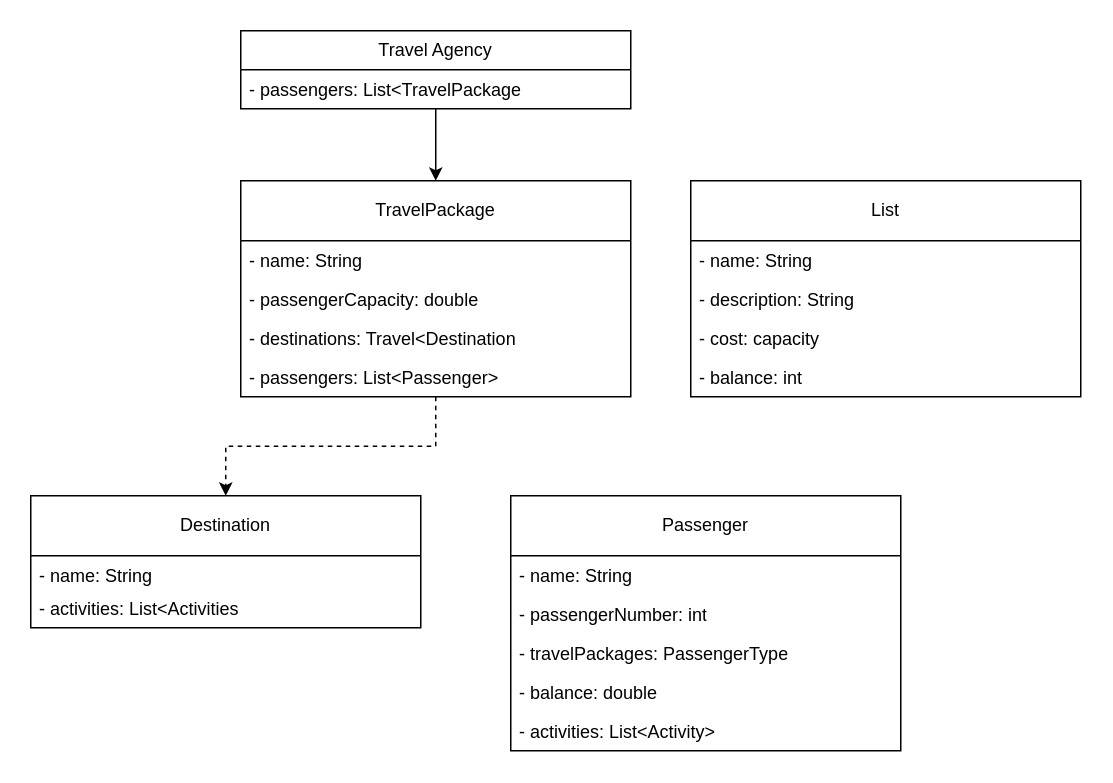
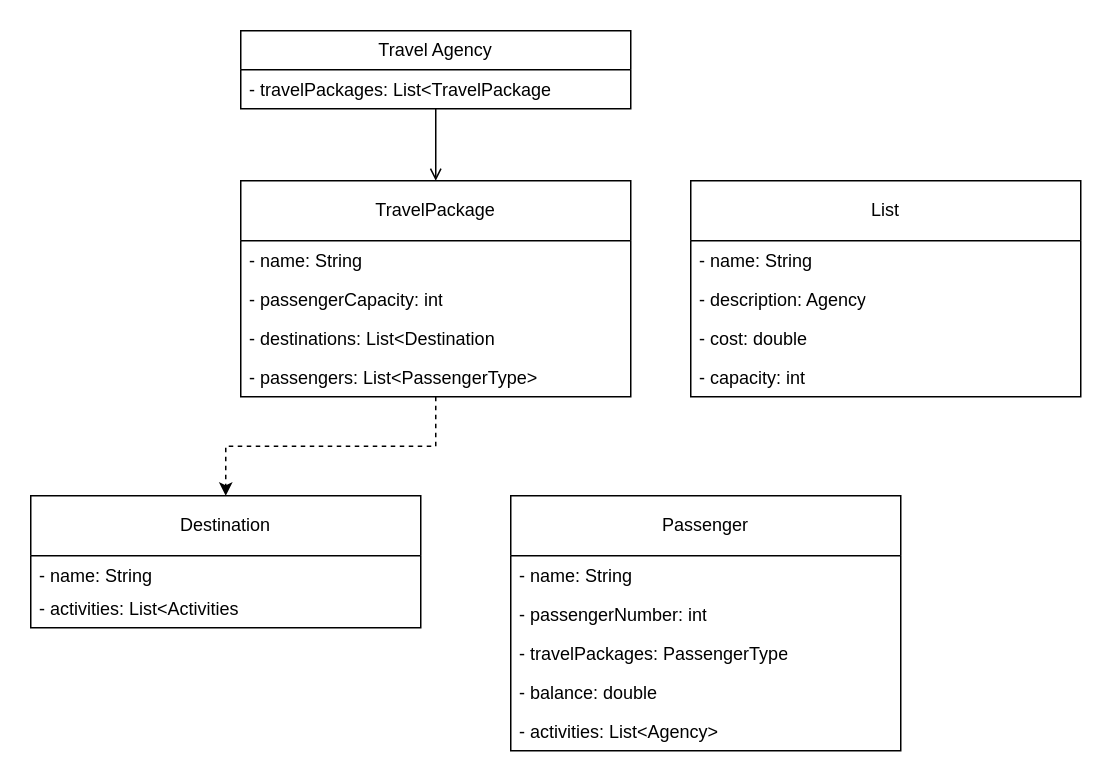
(399, 91) -> (417, 91)
(436, 169) -> (436, 171)
(374, 301) -> (359, 301)
(792, 301) -> (794, 301)
(402, 340) -> (392, 340)
(771, 340) -> (761, 340)
(387, 379) -> (407, 379)
(759, 379) -> (764, 379)
(640, 733) -> (634, 733)
